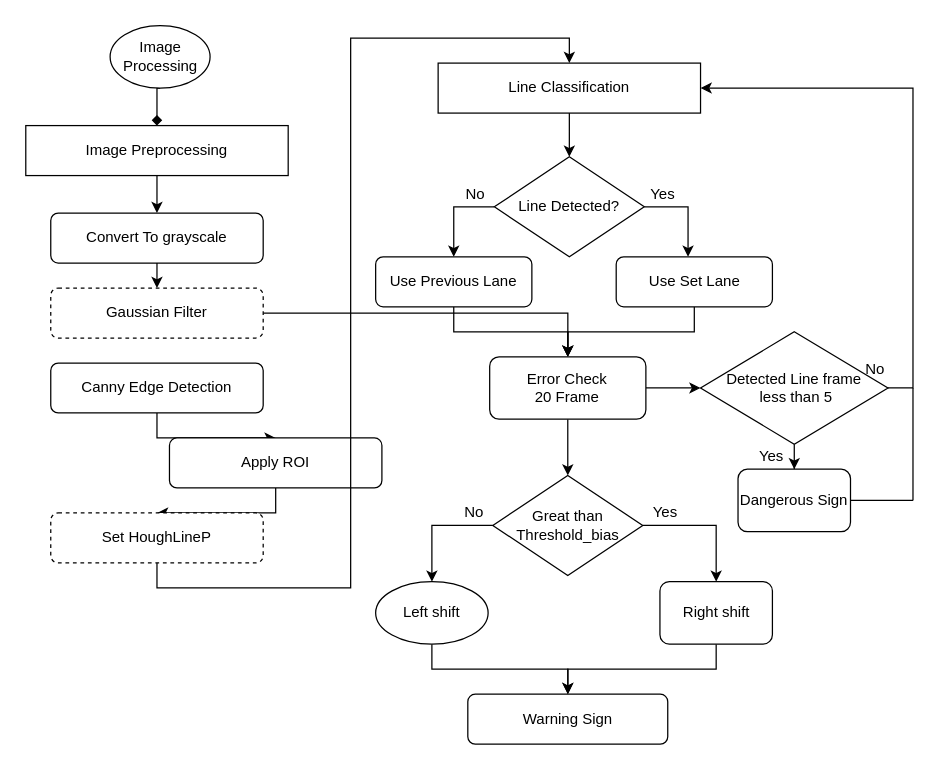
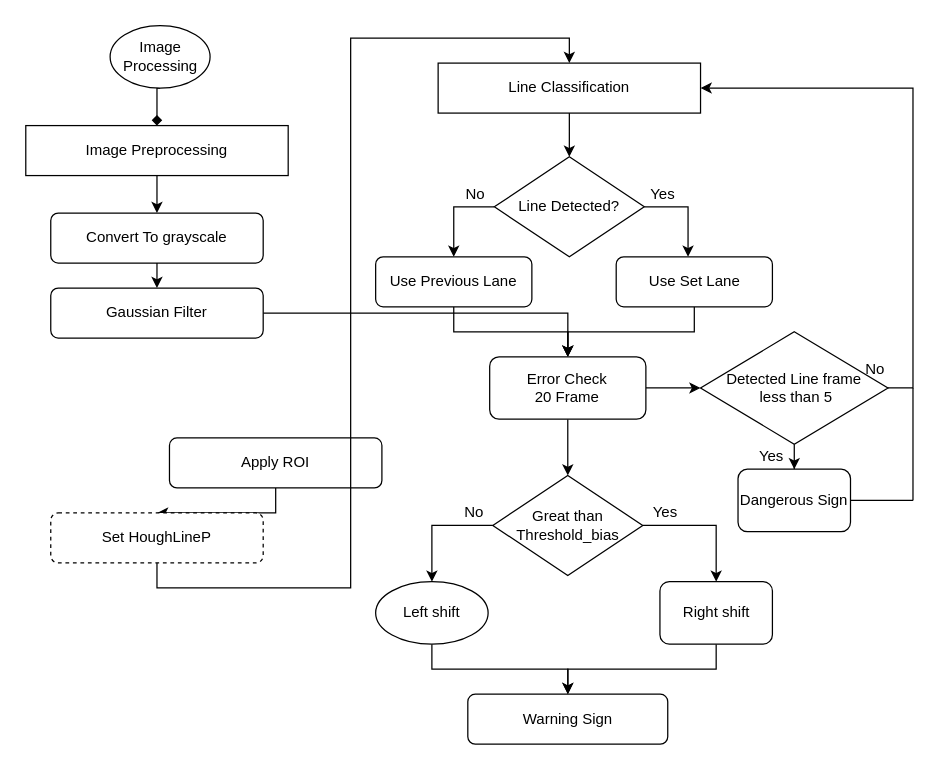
(157, 313) -> (157, 313)
(157, 388) -> none
(157, 434) -> none
